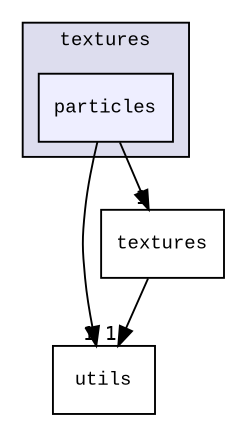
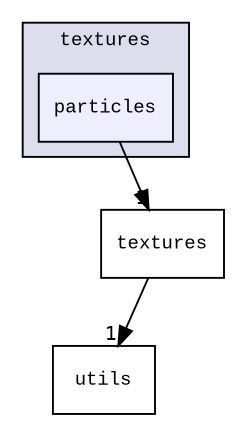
(83, 234) -> none
